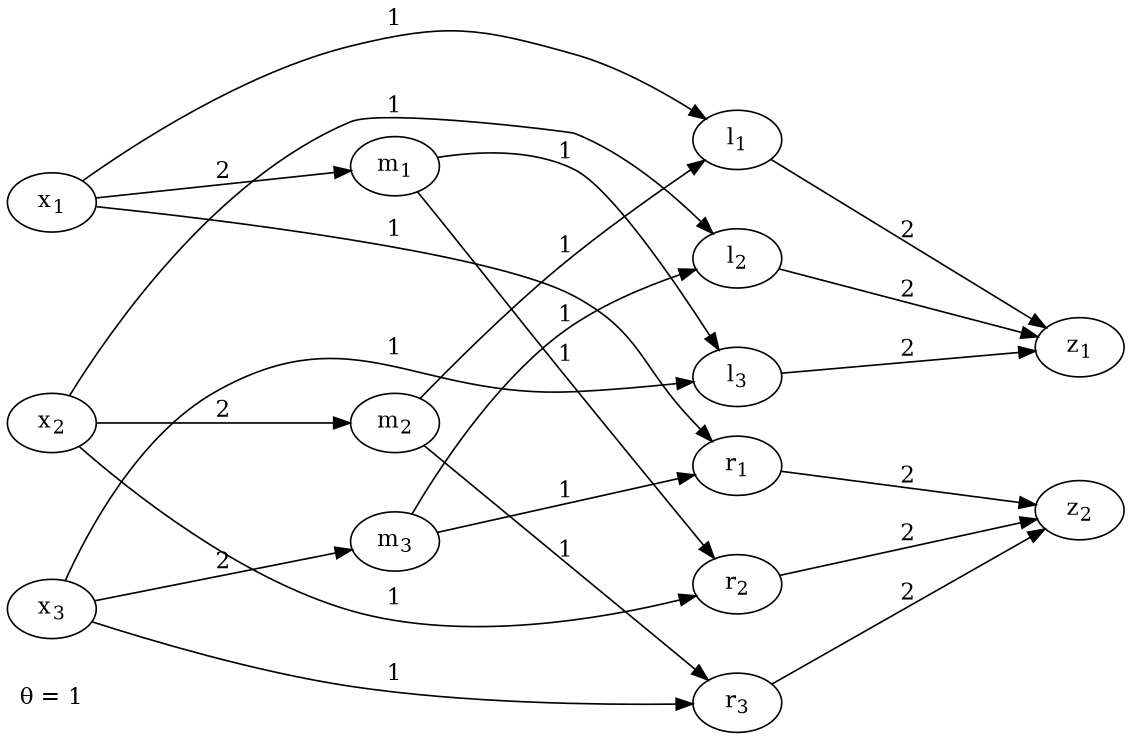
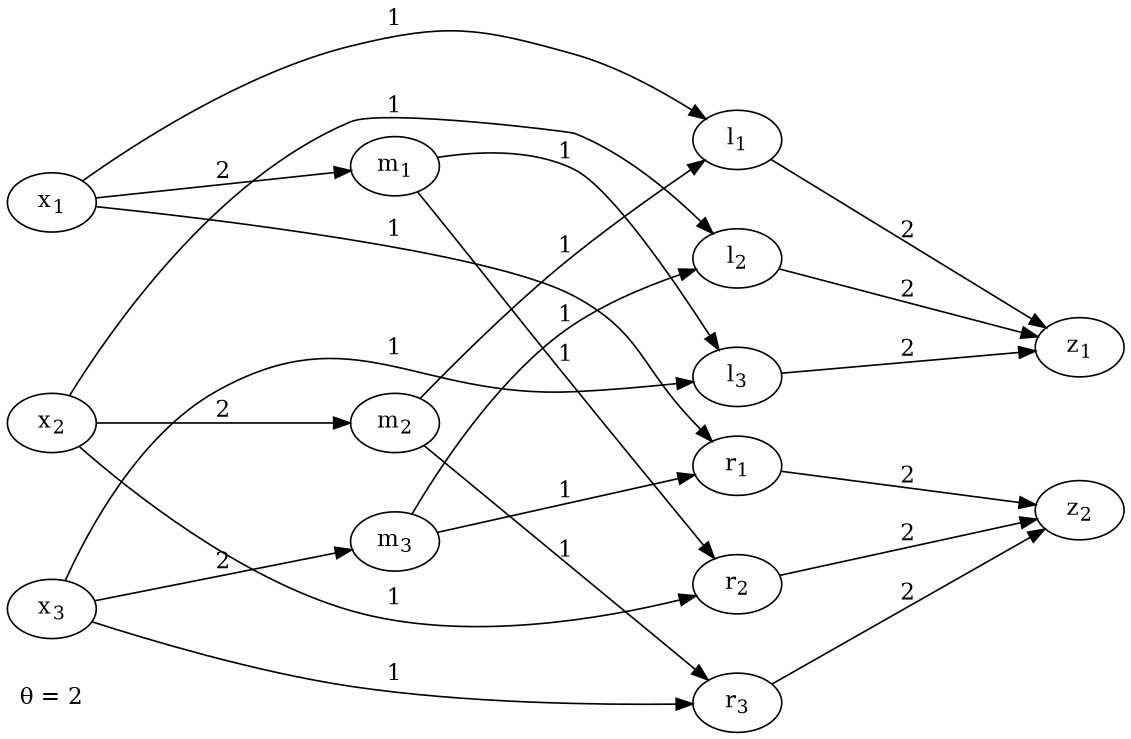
(52, 698) -> (52, 698)
